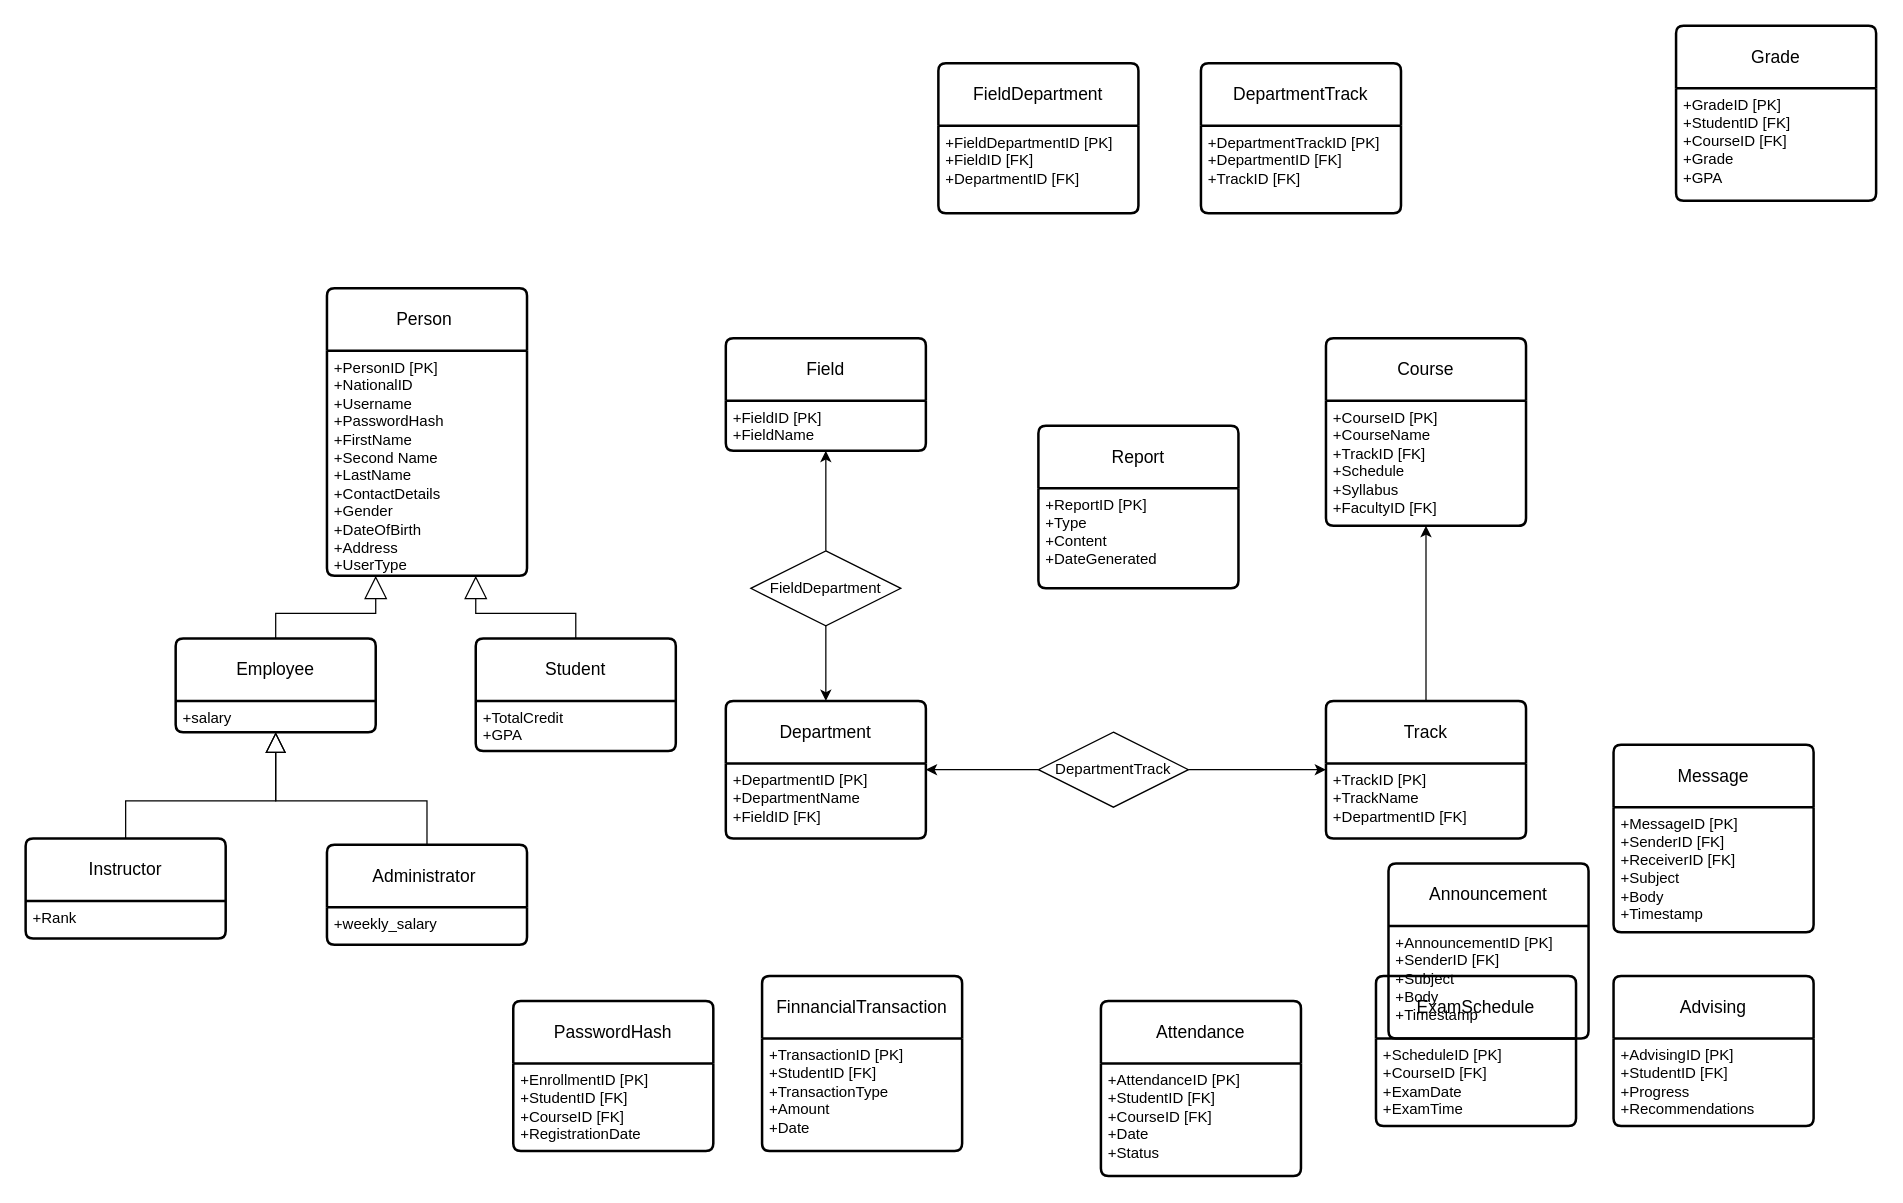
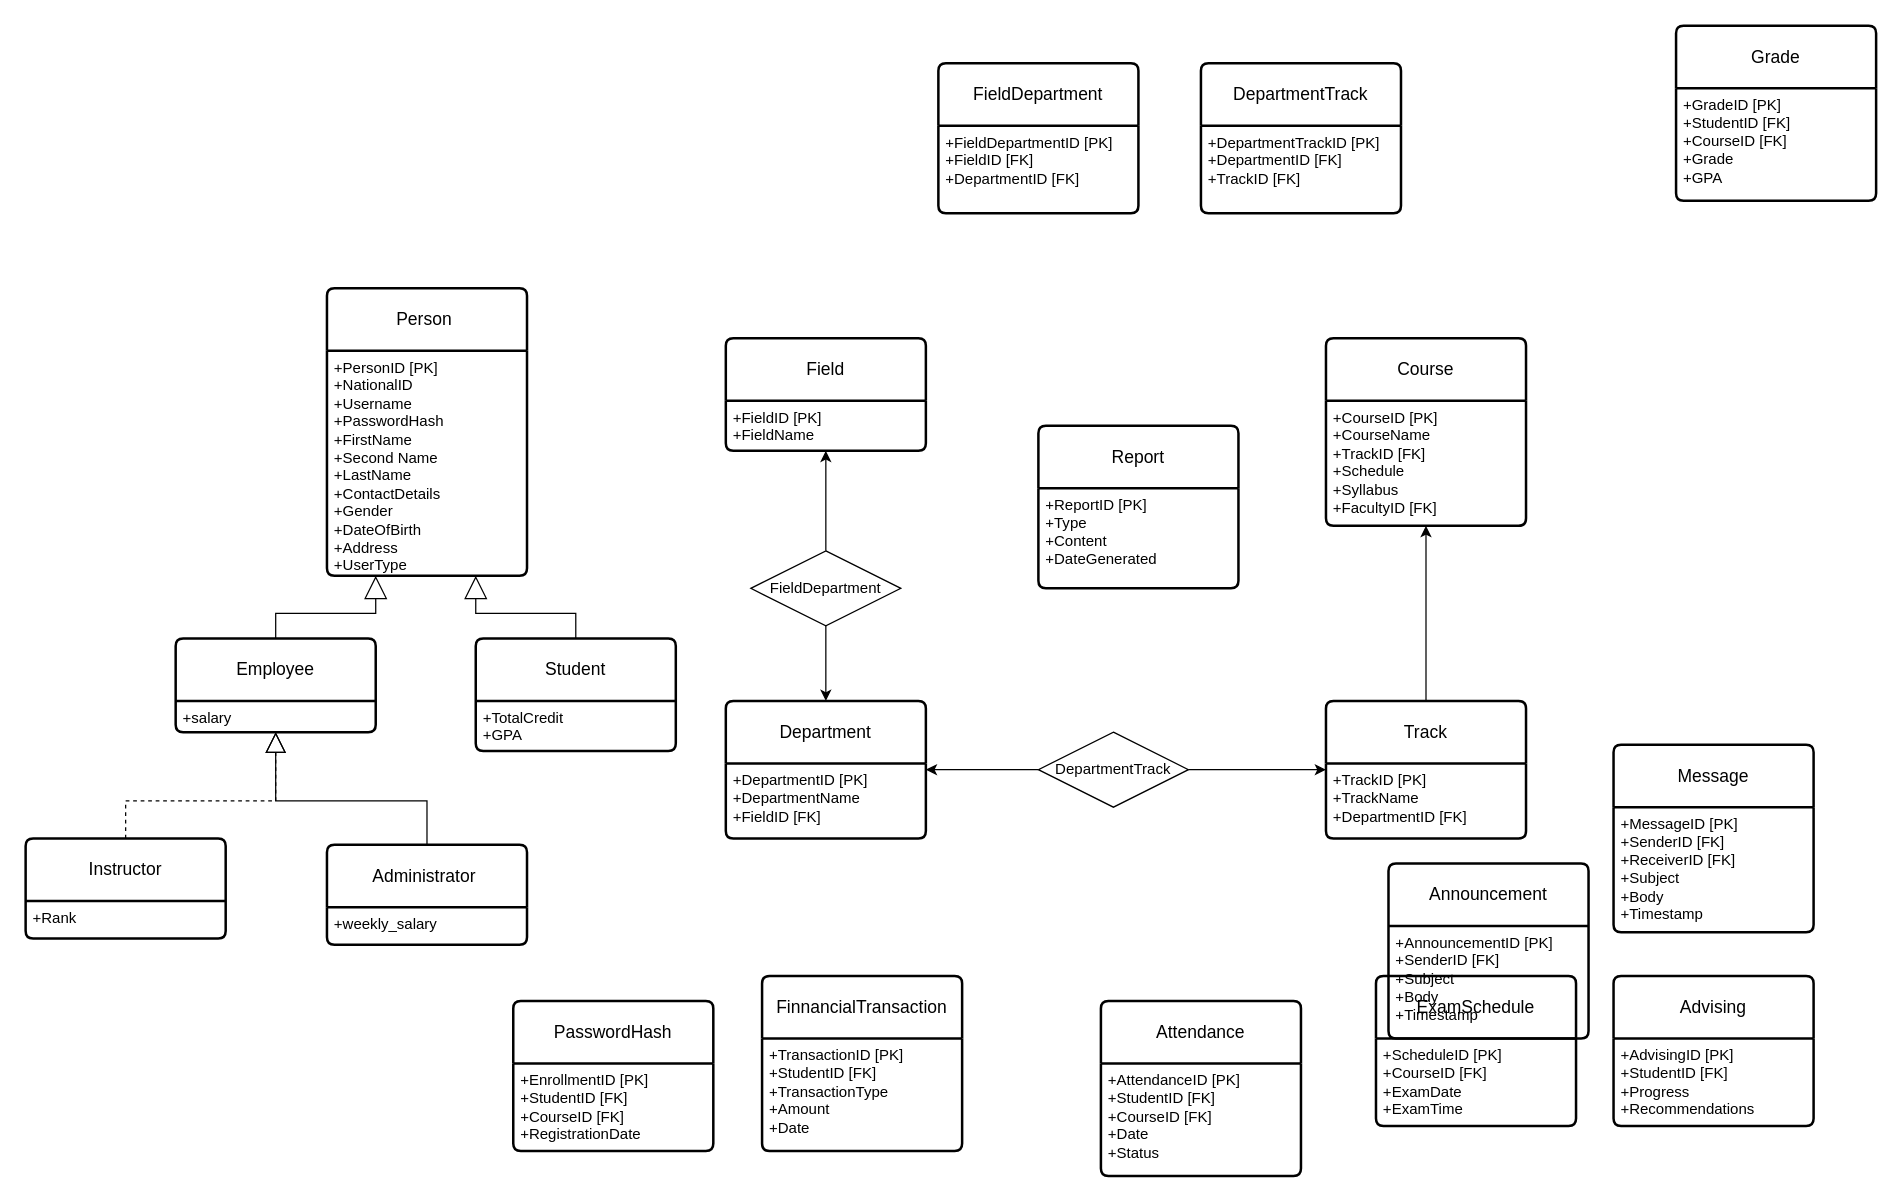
(182, 801) -> (182, 801)
